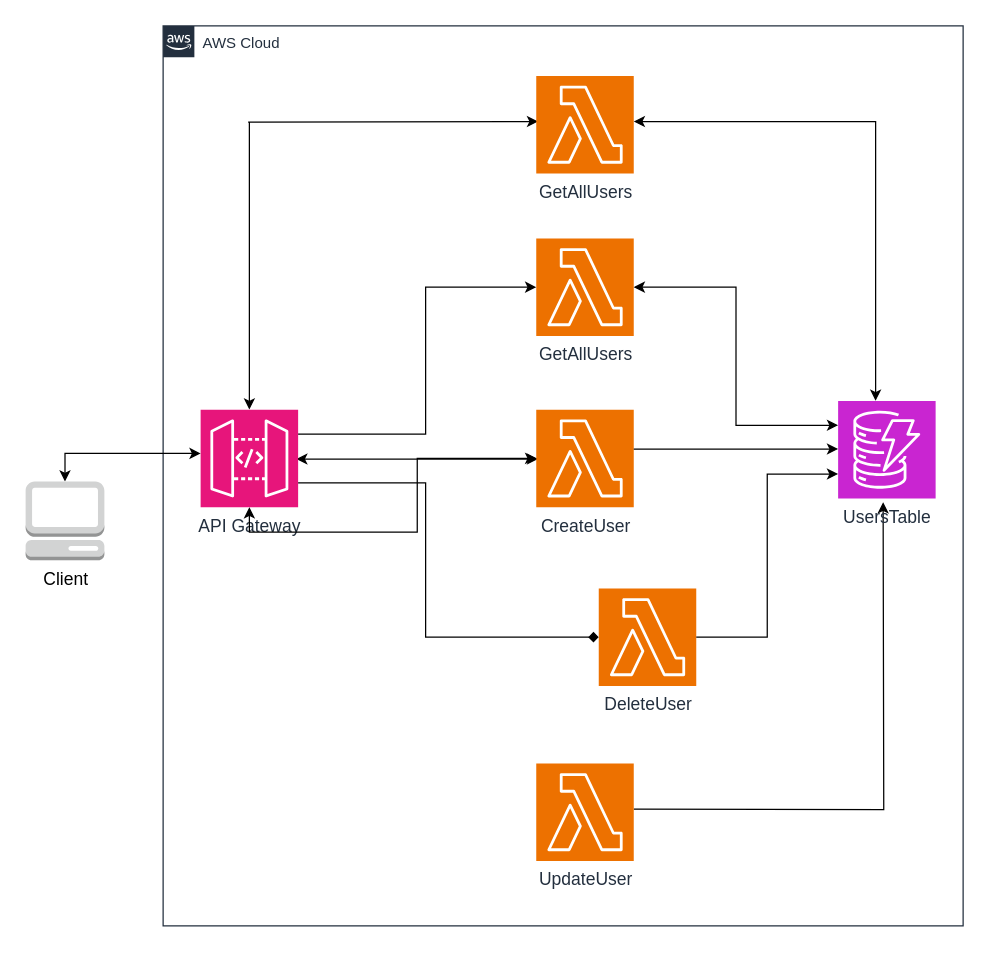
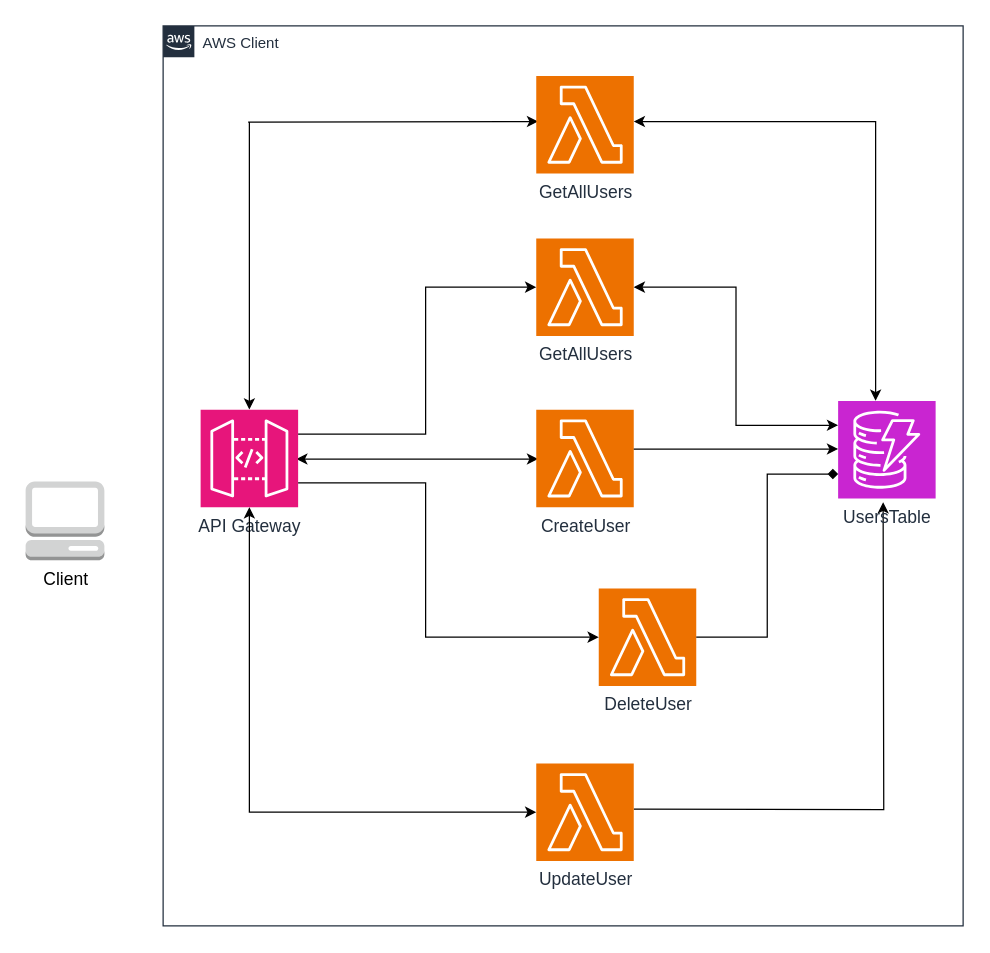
(237, 43) -> (239, 43)
(118, 453) -> none
(828, 474) -> (827, 474)
(367, 532) -> (249, 809)
(588, 637) -> (589, 637)
